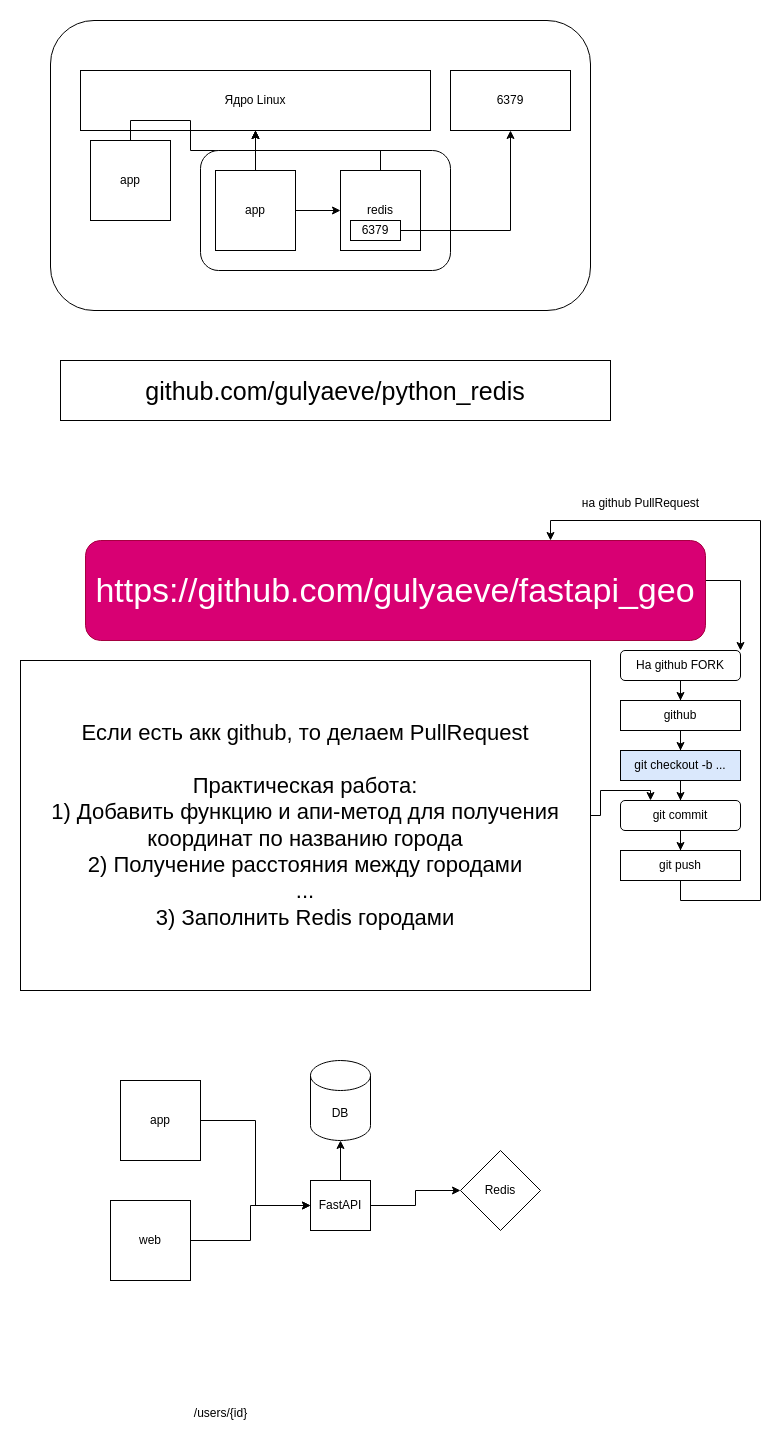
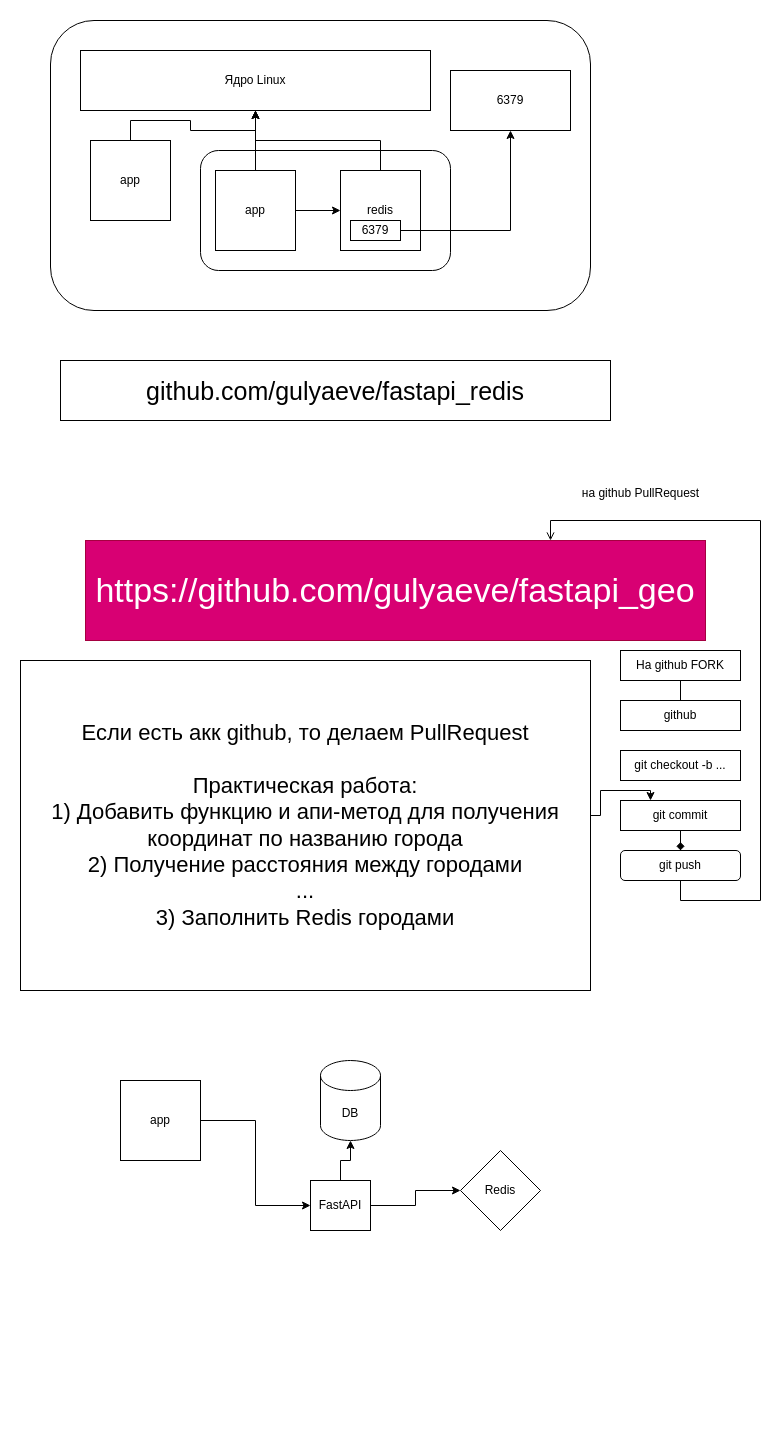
(256, 101) -> (256, 81)
(336, 391) -> (336, 391)
(641, 504) -> (641, 494)
(551, 532) -> (551, 534)
(396, 591) -> (396, 591)
(741, 595) -> none
(681, 666) -> (681, 666)
(681, 692) -> (681, 695)
(681, 745) -> none
(681, 766) -> (681, 766)
(681, 795) -> none
(681, 816) -> (681, 816)
(681, 842) -> (681, 842)
(681, 866) -> (681, 866)
(341, 1101) -> (351, 1101)
(151, 1241) -> none
(240, 1241) -> none
(221, 1414) -> none
